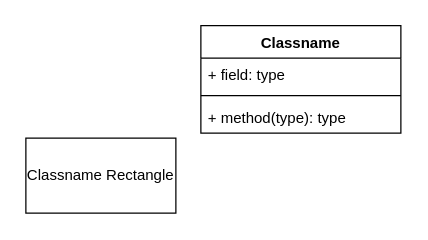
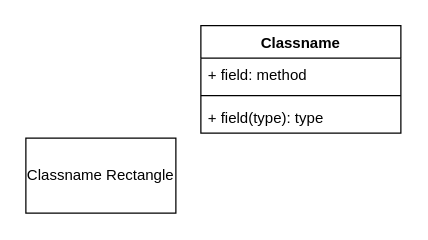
(252, 75) -> (261, 75)
(286, 118) -> (278, 118)
